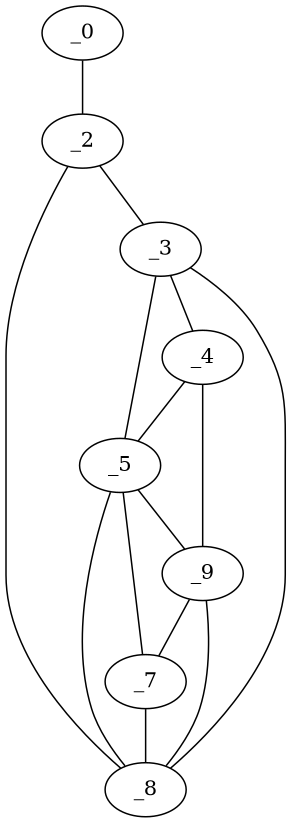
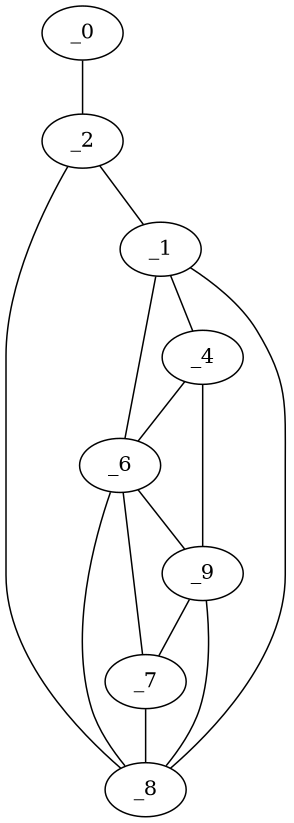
(161, 249) -> (161, 249)
(120, 465) -> (120, 465)
